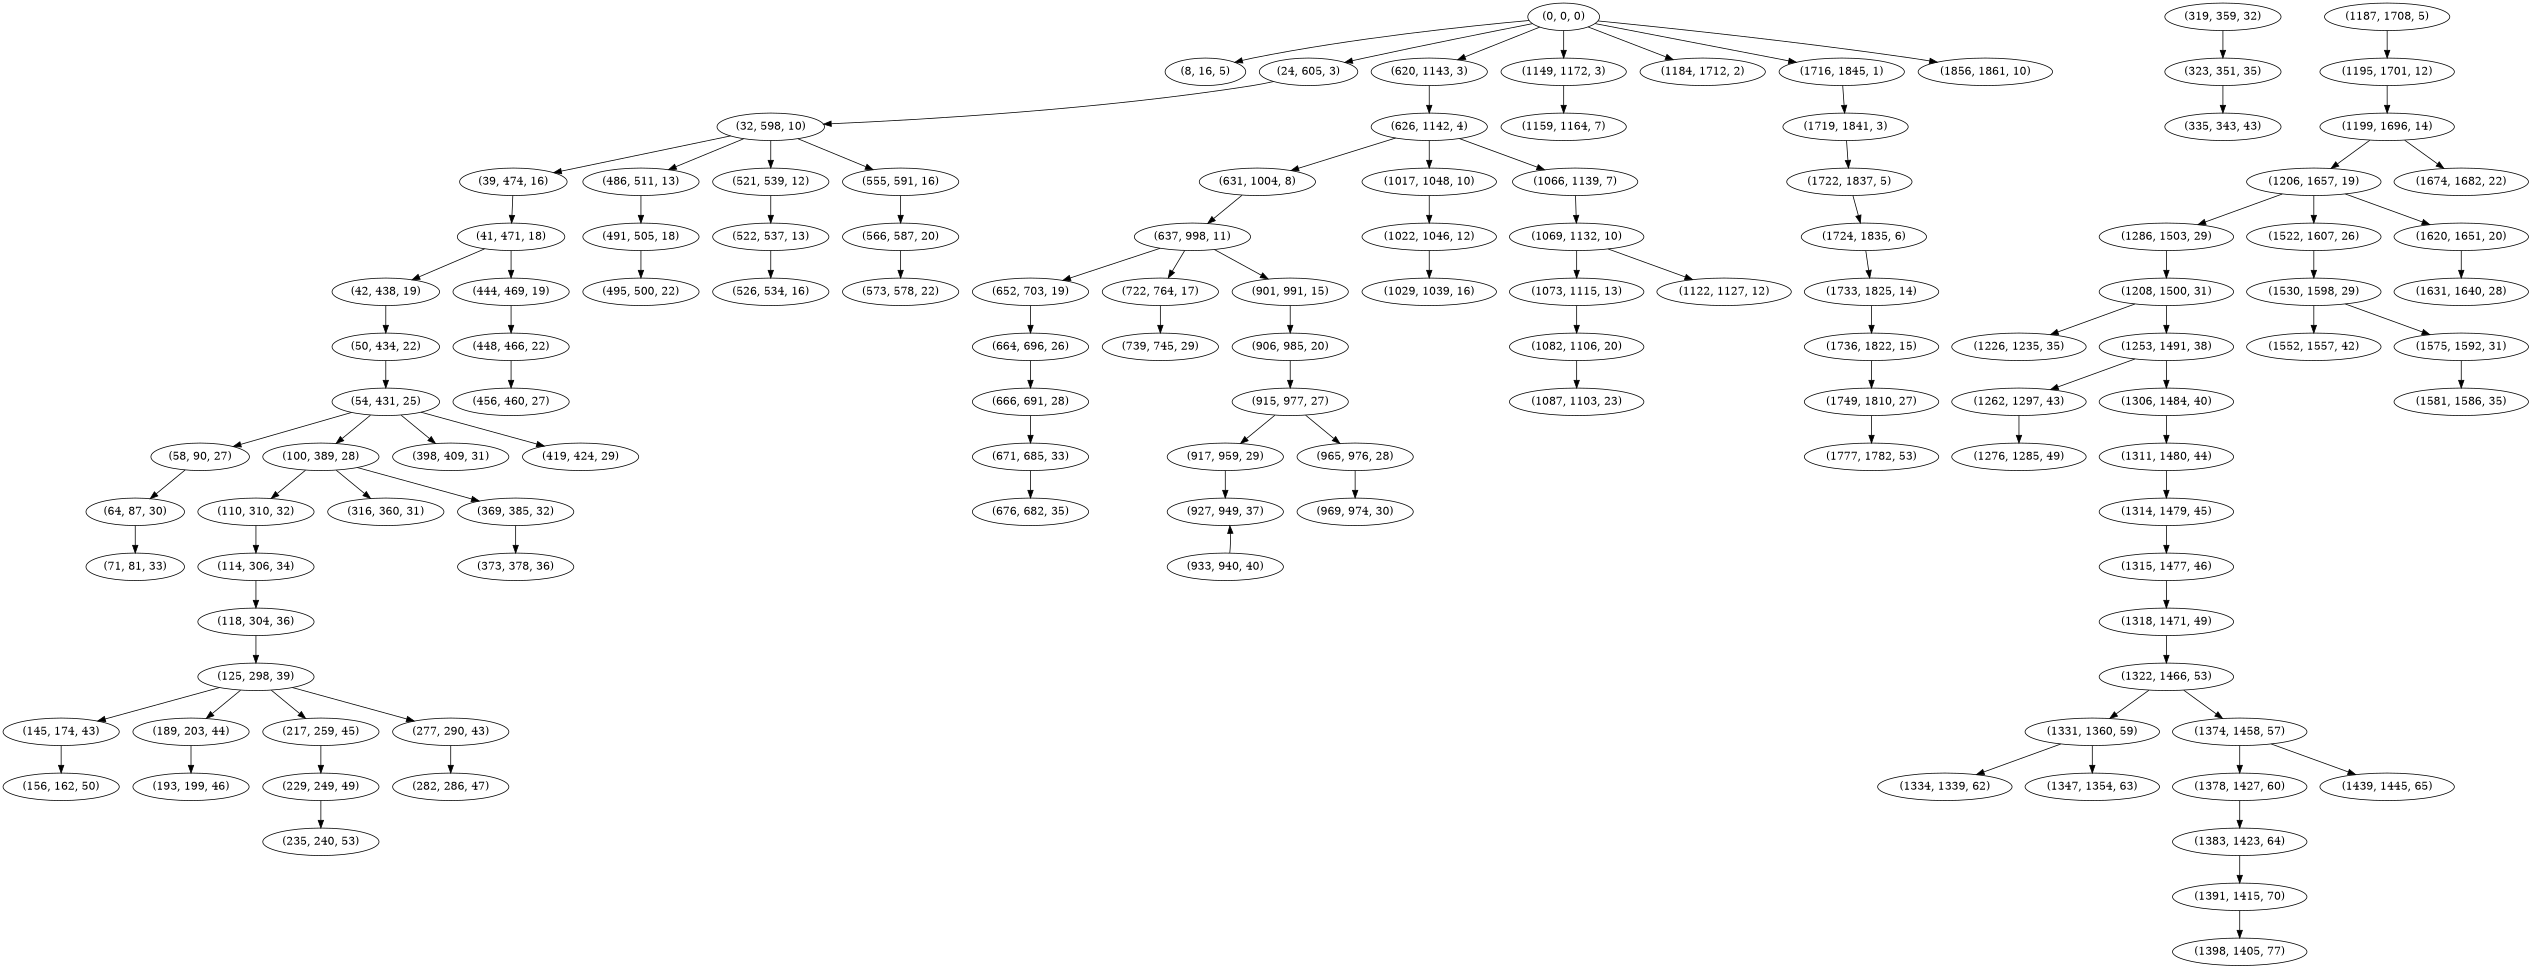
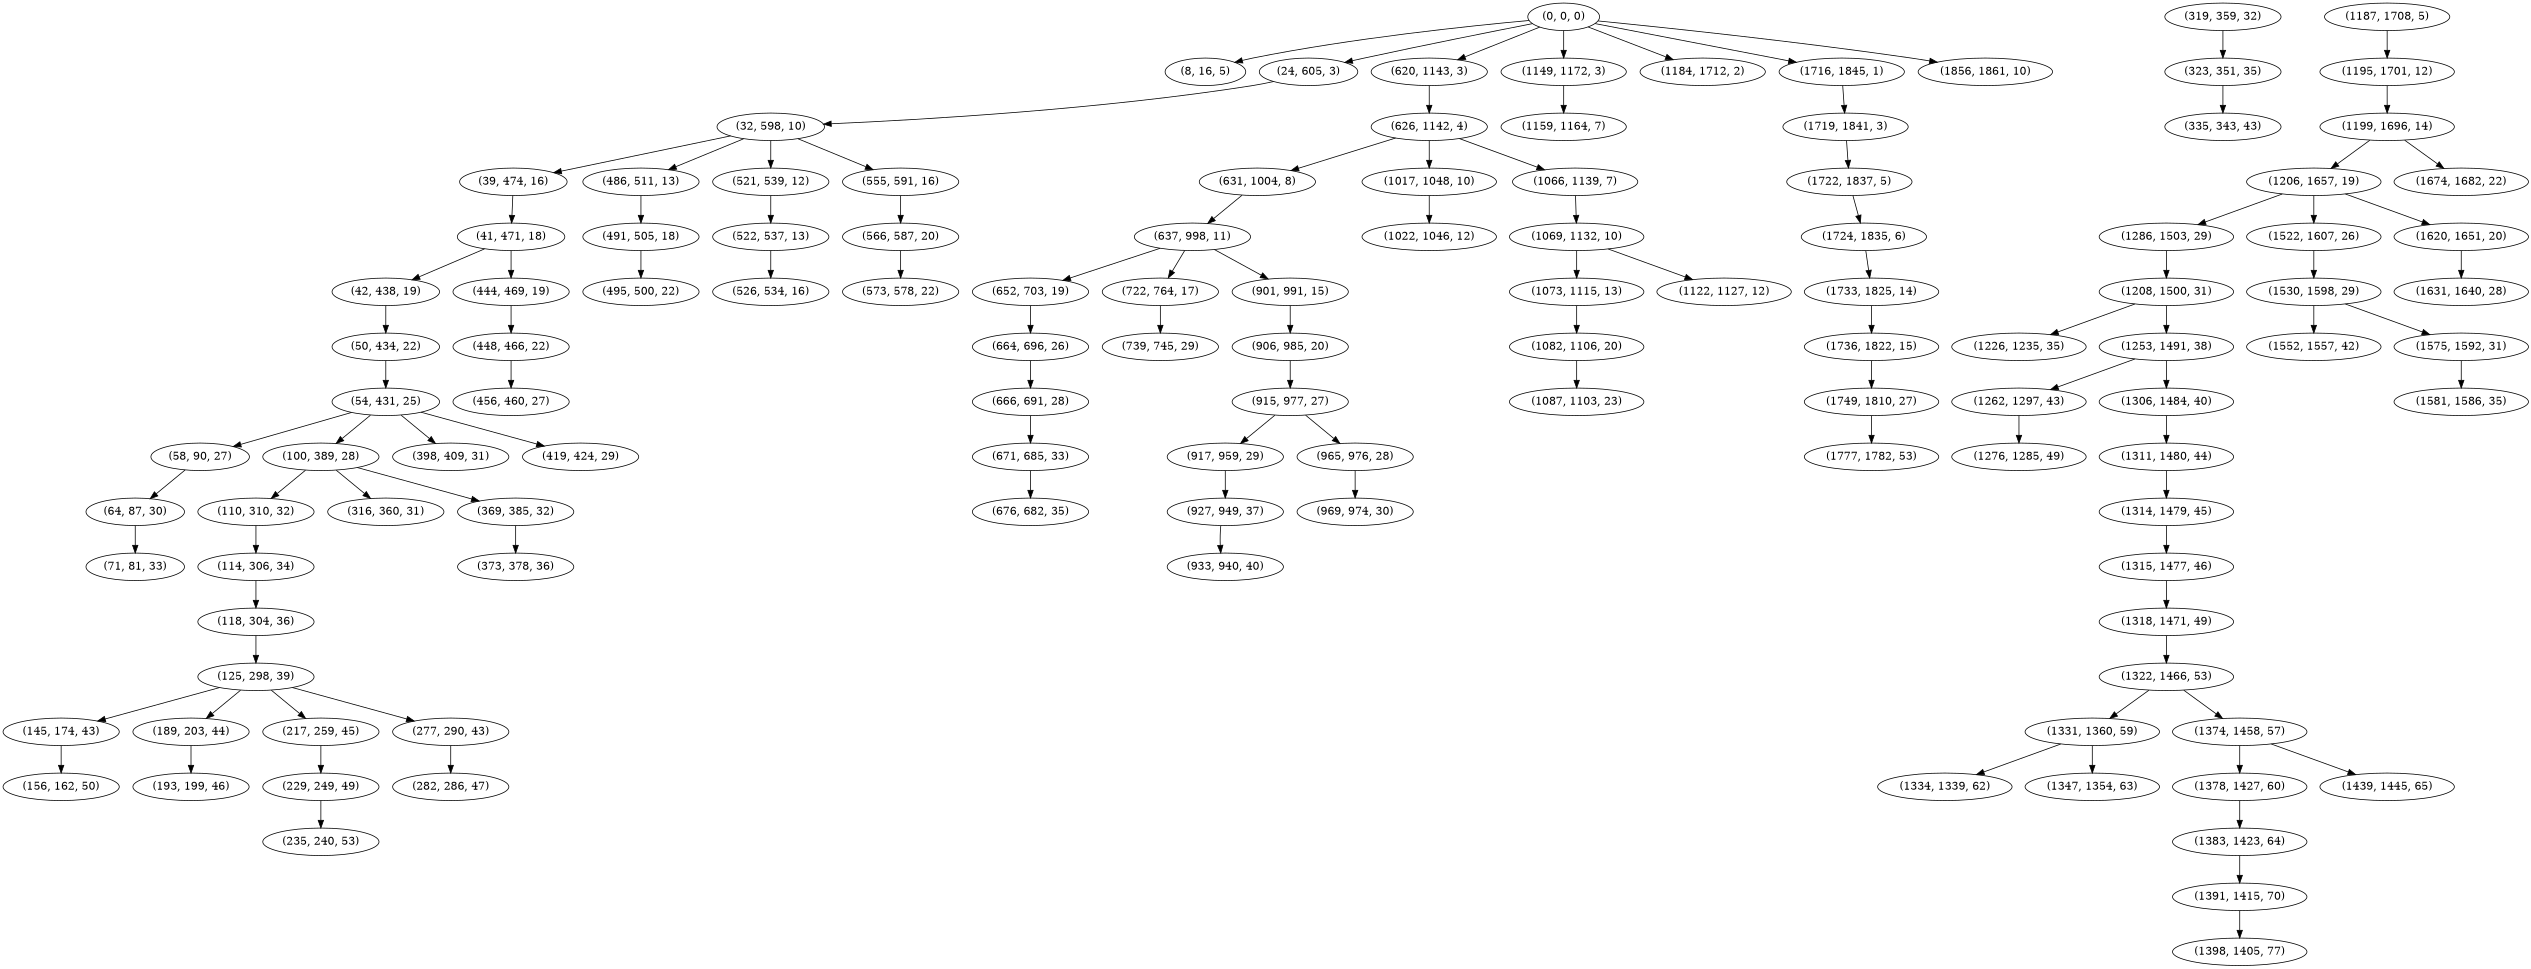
(1429, 292) -> none
(1230, 543) -> (1220, 536)
